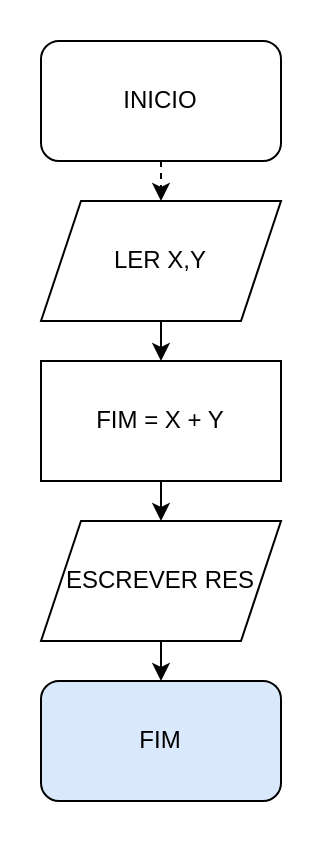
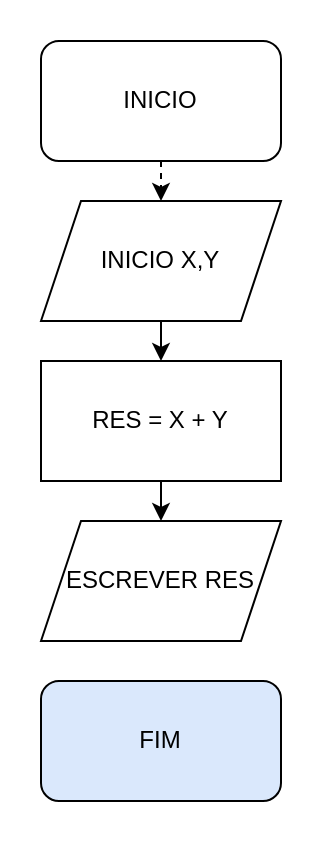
(161, 261) -> (161, 261)
(161, 421) -> (161, 421)
(161, 654) -> none
